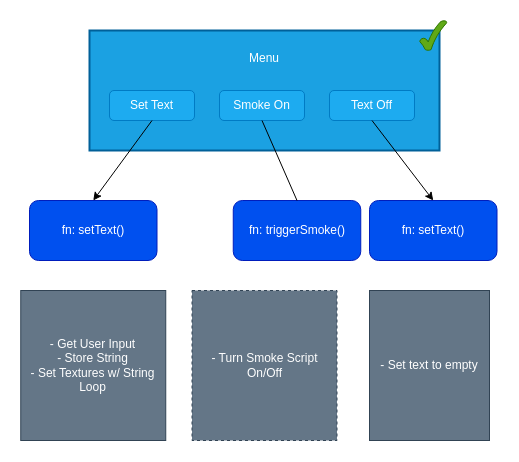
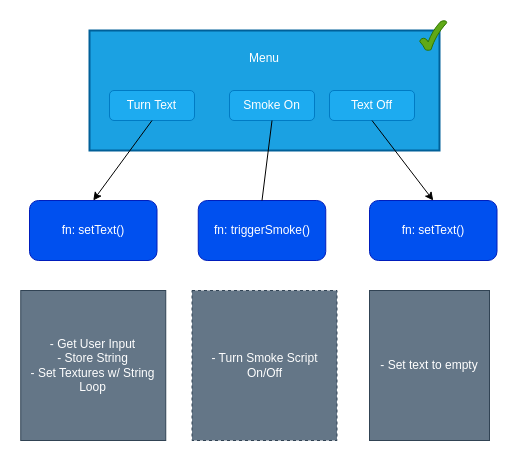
(152, 106) -> (152, 106)
(262, 106) -> (272, 106)
(297, 231) -> (262, 231)
